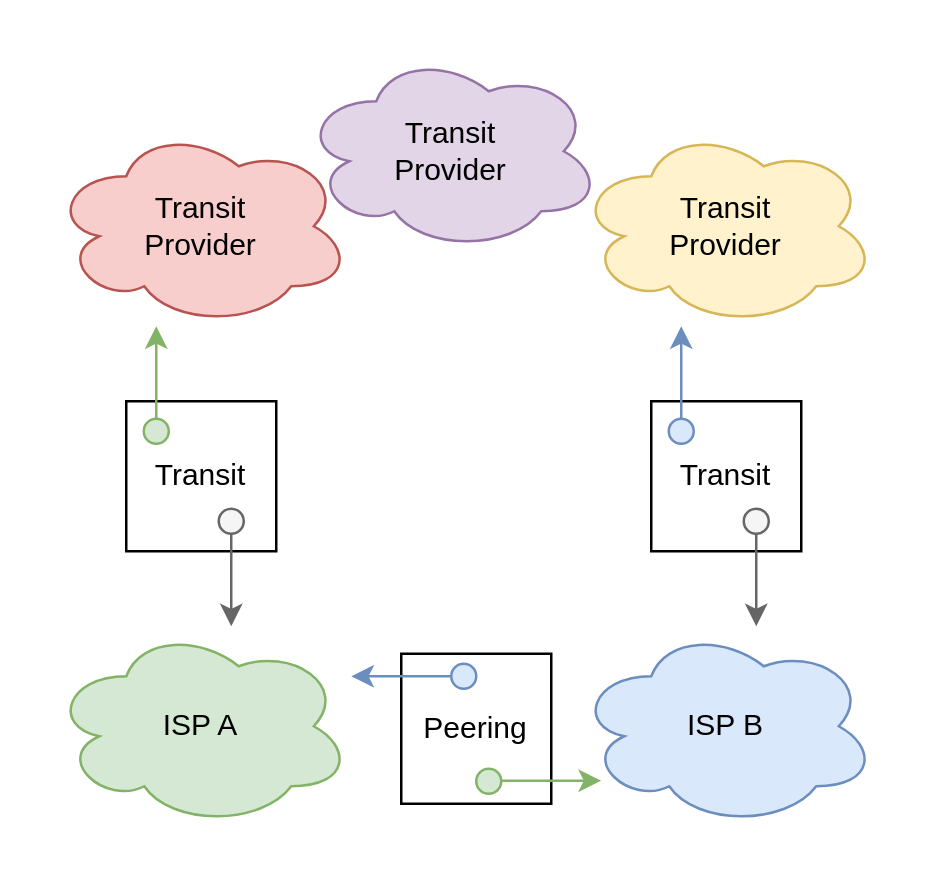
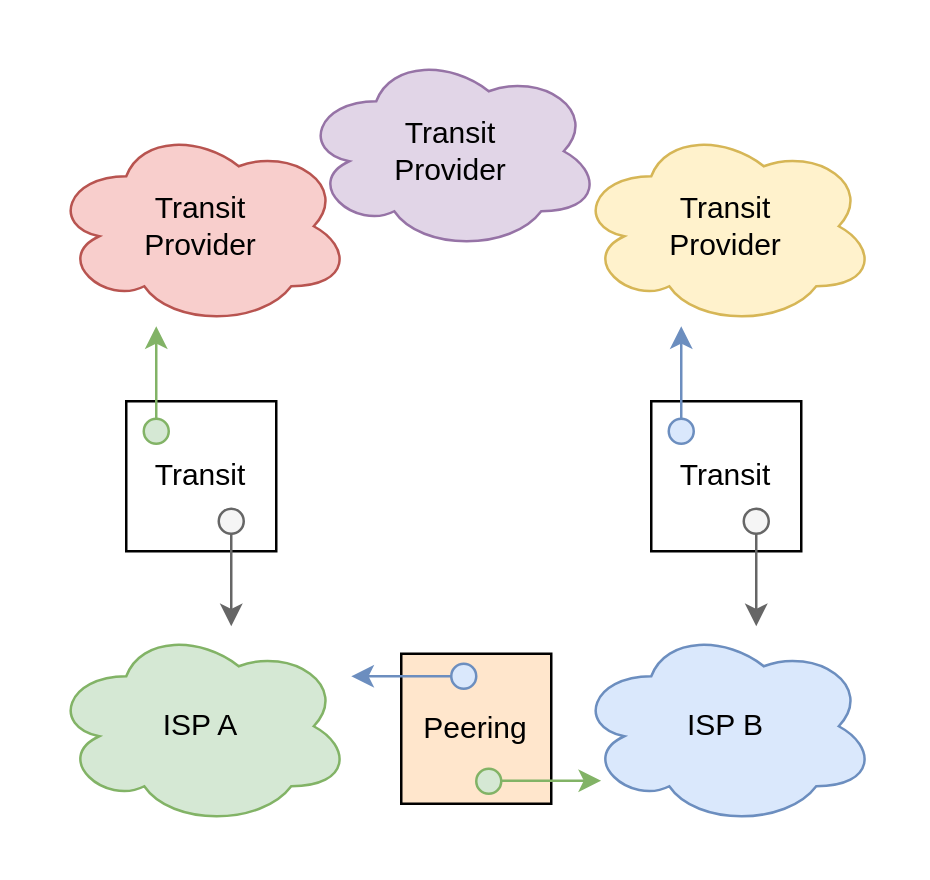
(476, 729) -> (476, 729)
